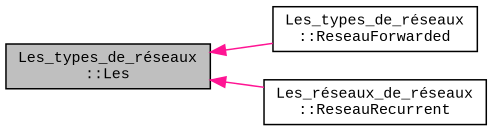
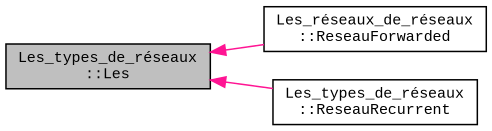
(375, 29) -> (375, 29)
(375, 102) -> (375, 102)
